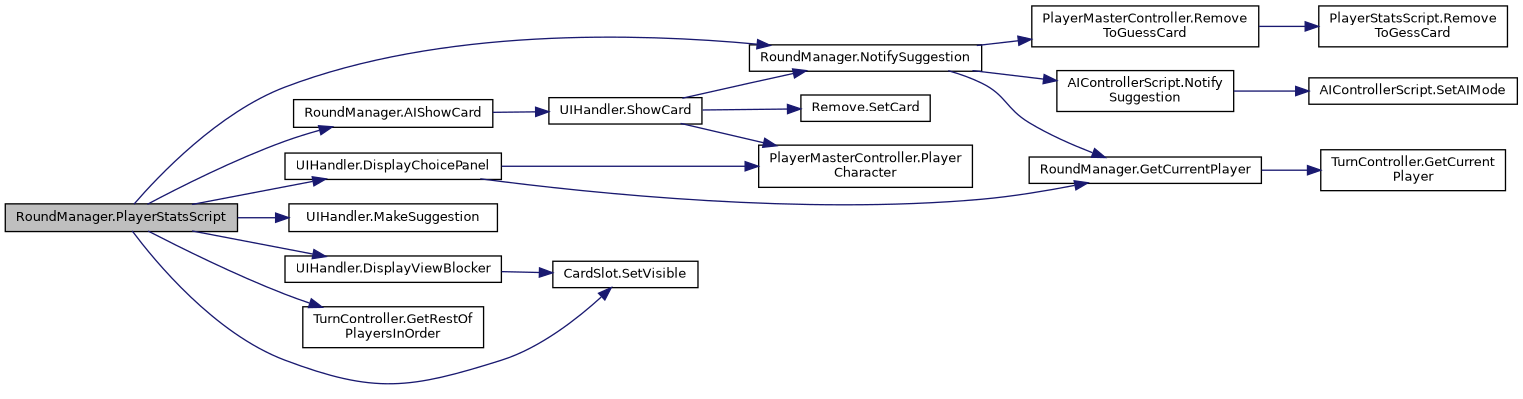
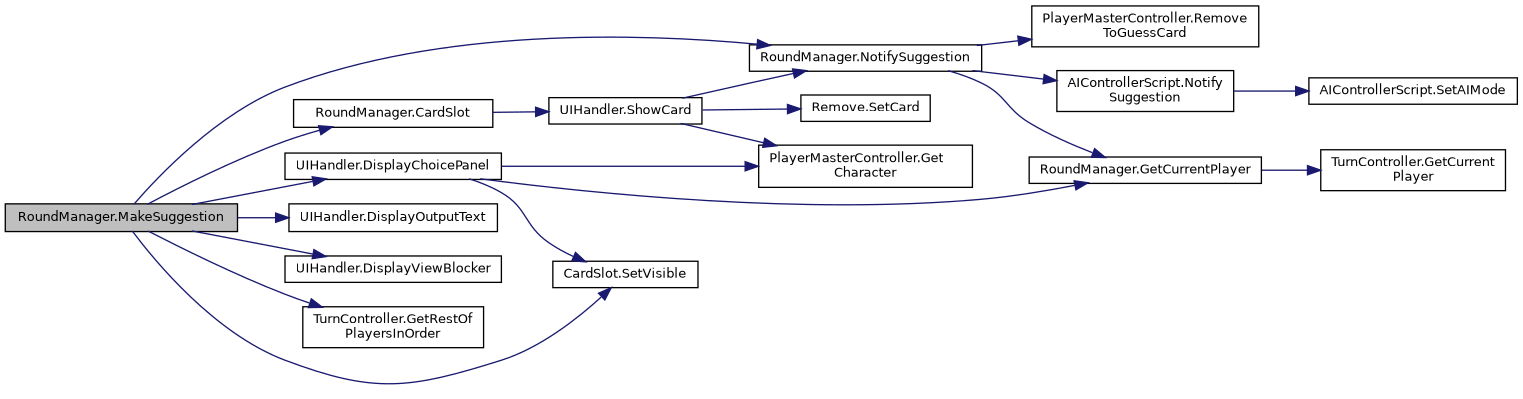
(1413, 26) -> none
(393, 113) -> (393, 113)
(866, 166) -> (866, 166)
(121, 218) -> (121, 218)
(393, 218) -> (393, 218)
(520, 272) -> (524, 214)
